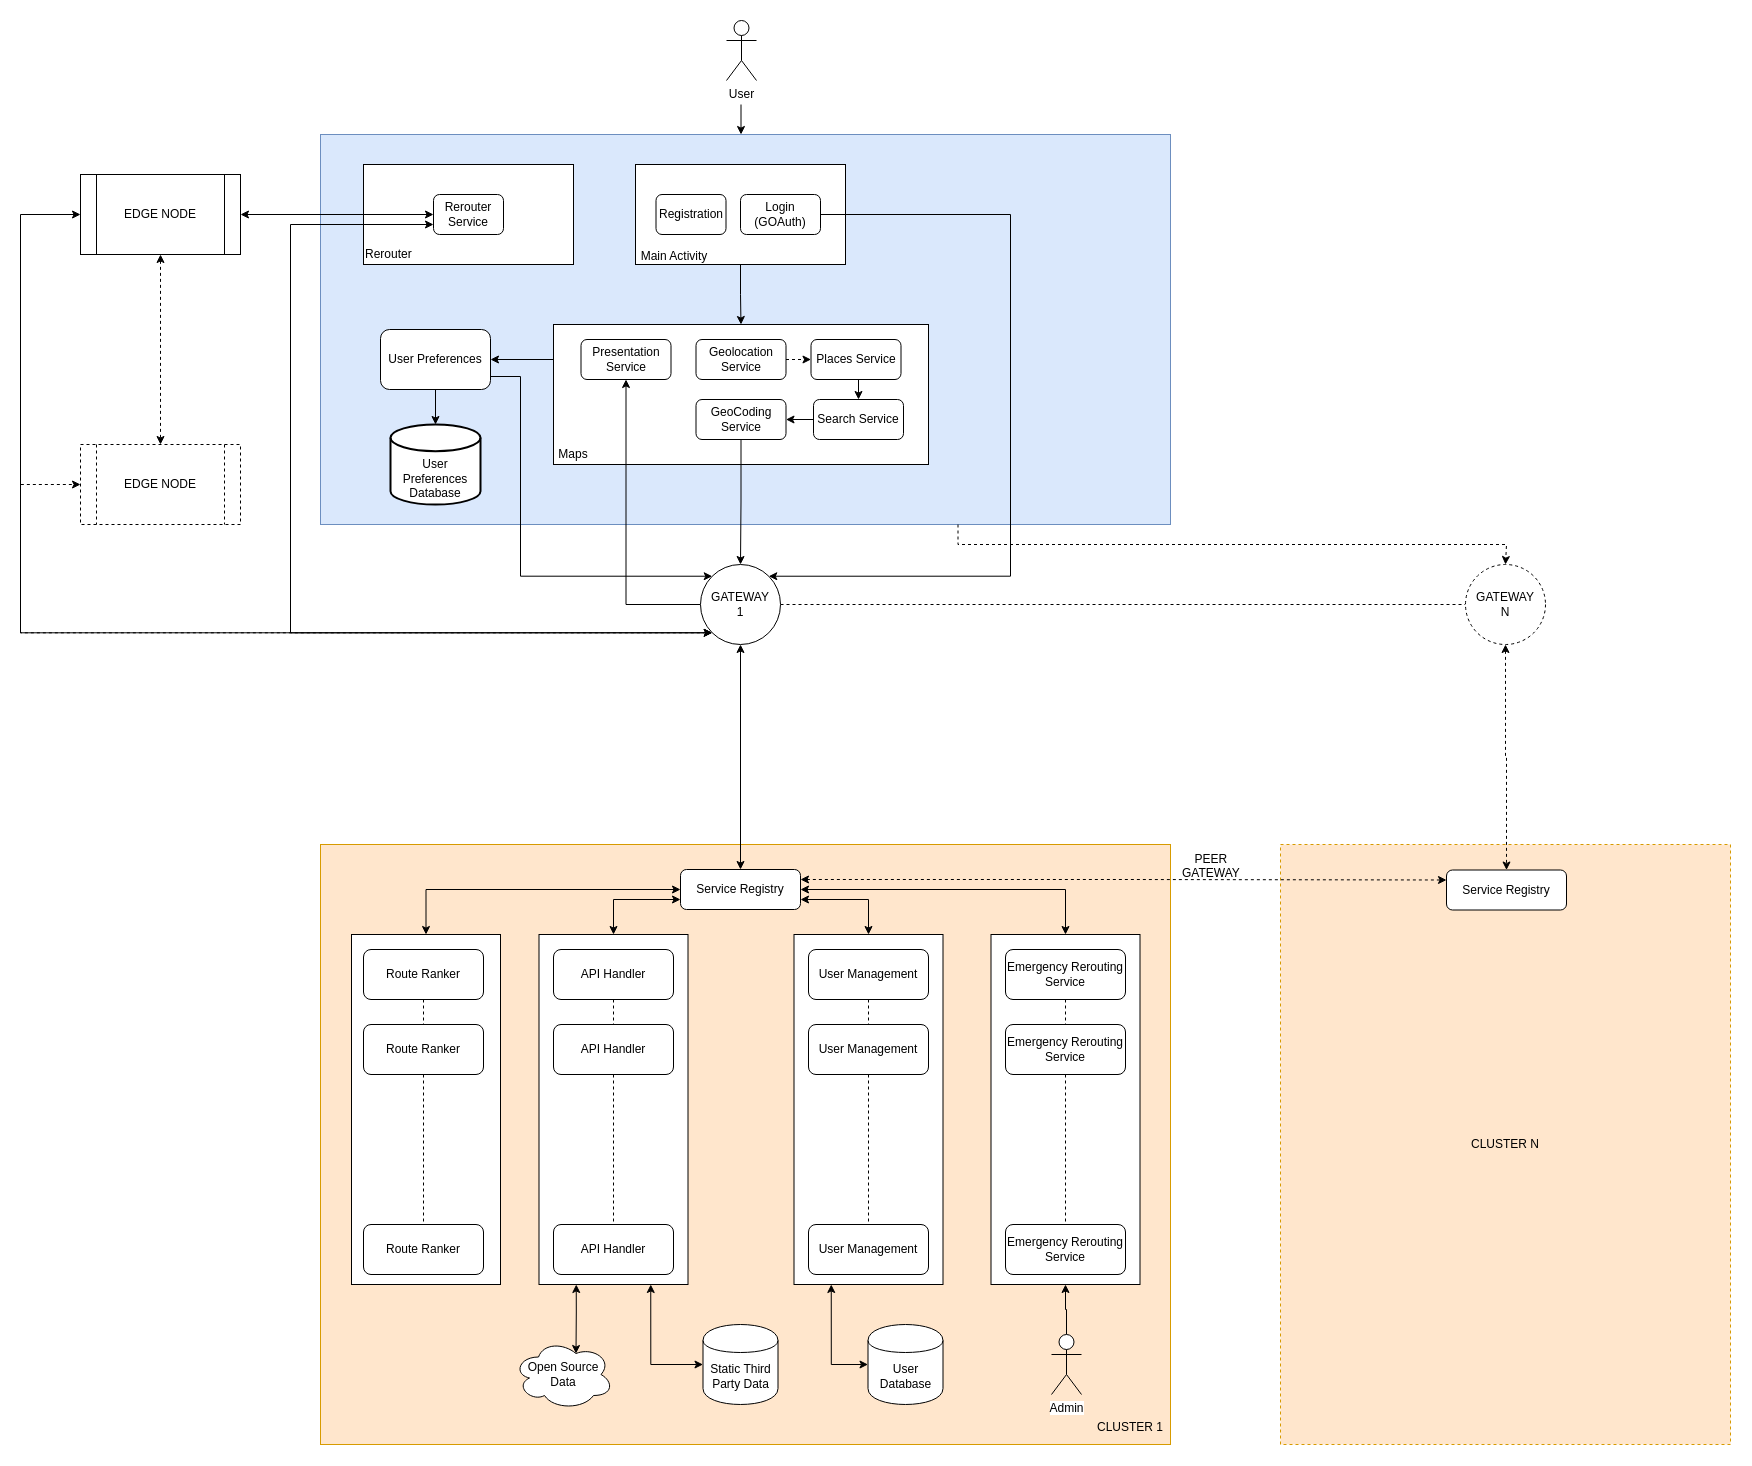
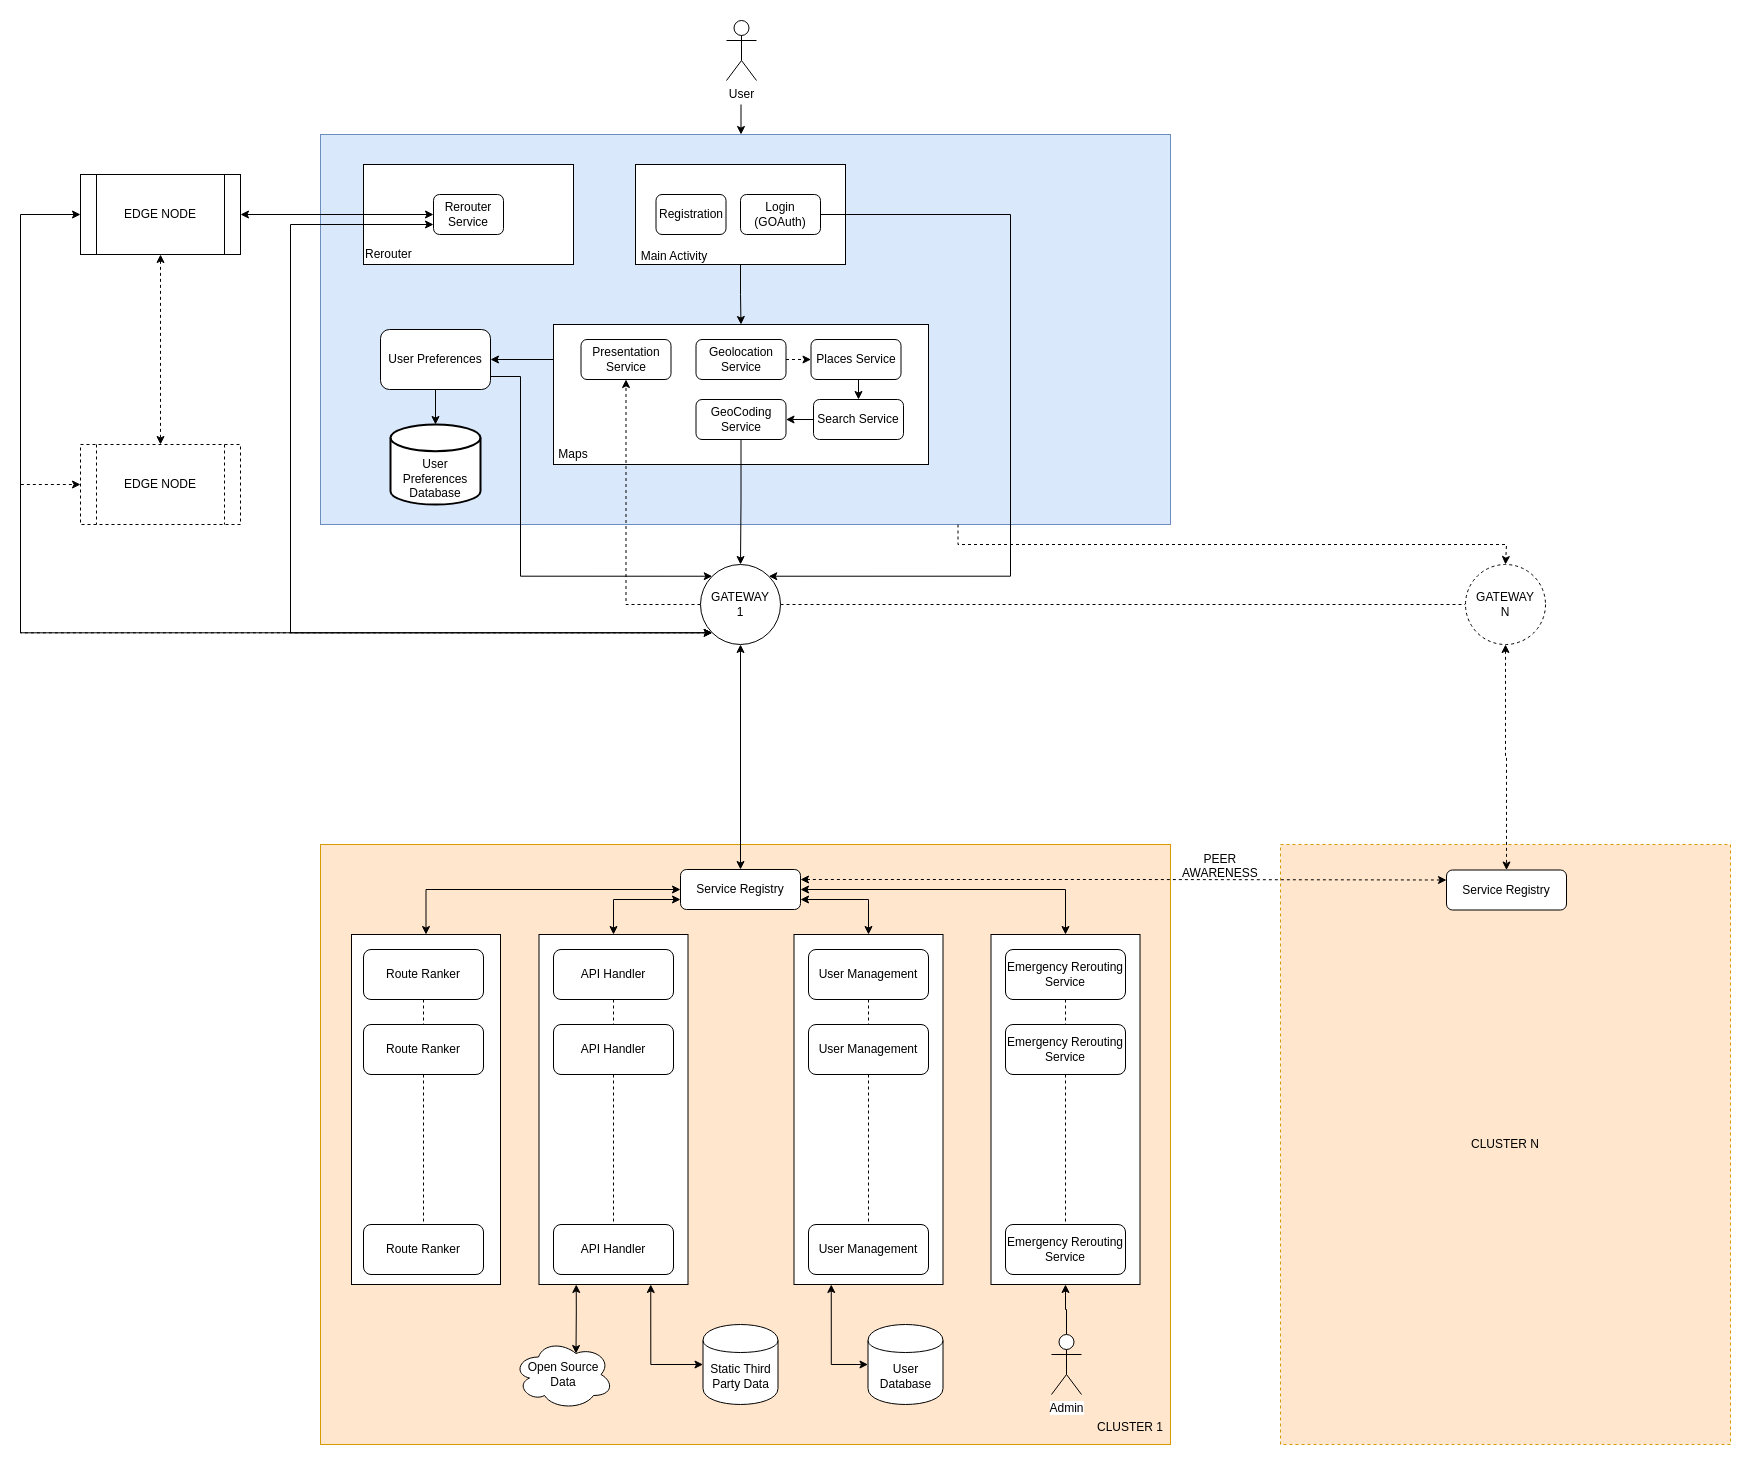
(626, 600) -> (626, 600)
(1206, 867) -> (1213, 867)
